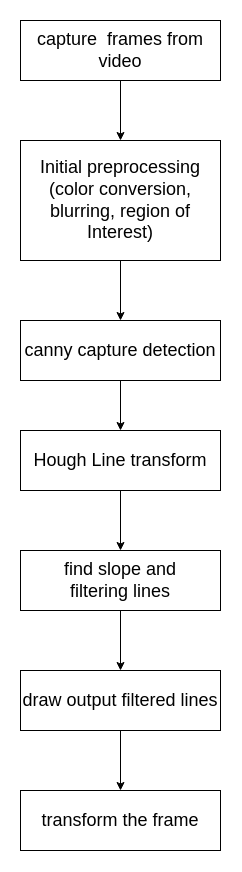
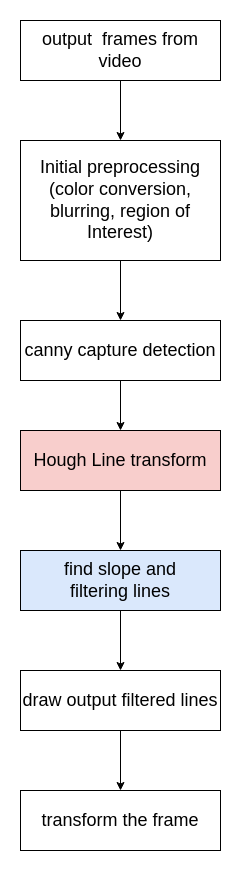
(121, 51) -> (121, 51)
(121, 461) -> (121, 461)
(121, 581) -> (121, 581)
